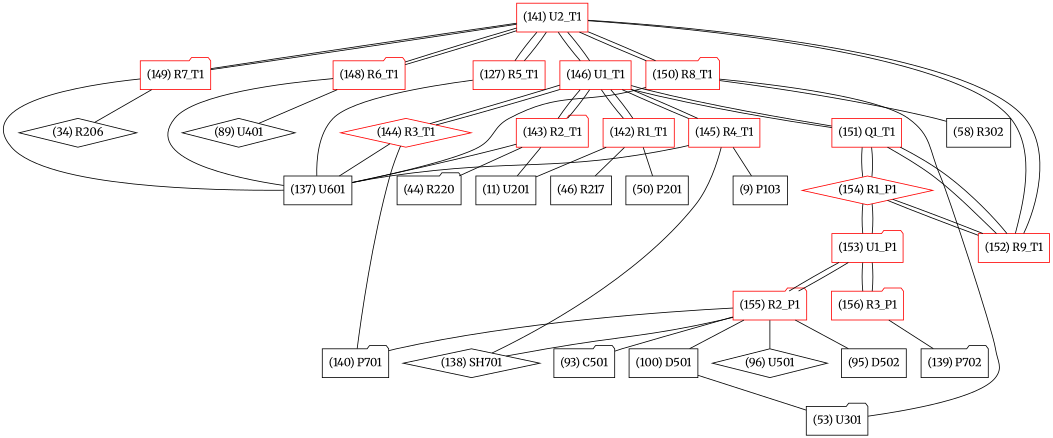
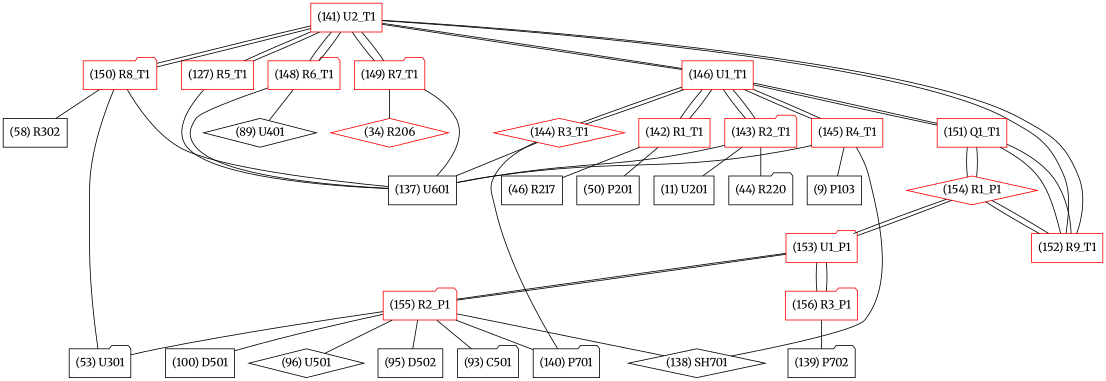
(78, 133) -> (390, 133)
(585, 156) -> none
(752, 393) -> (257, 331)
